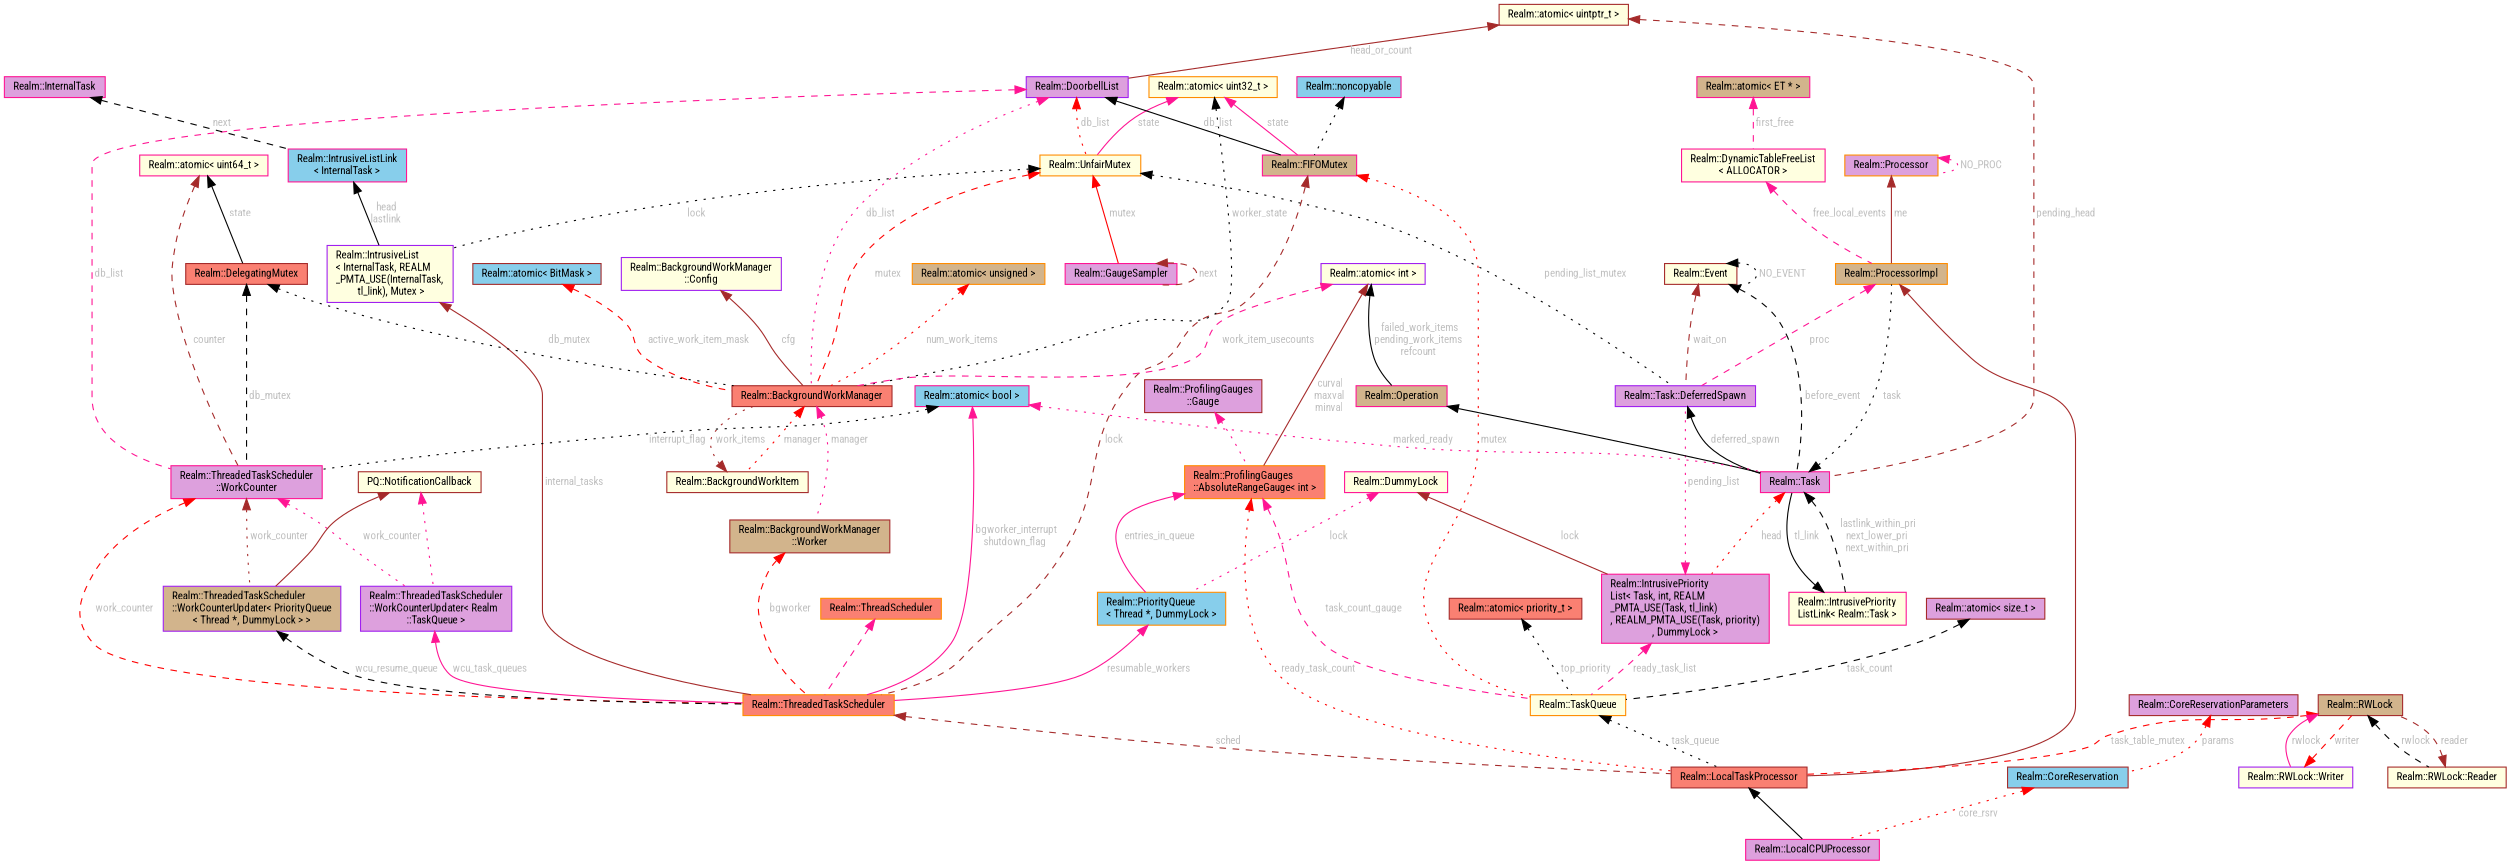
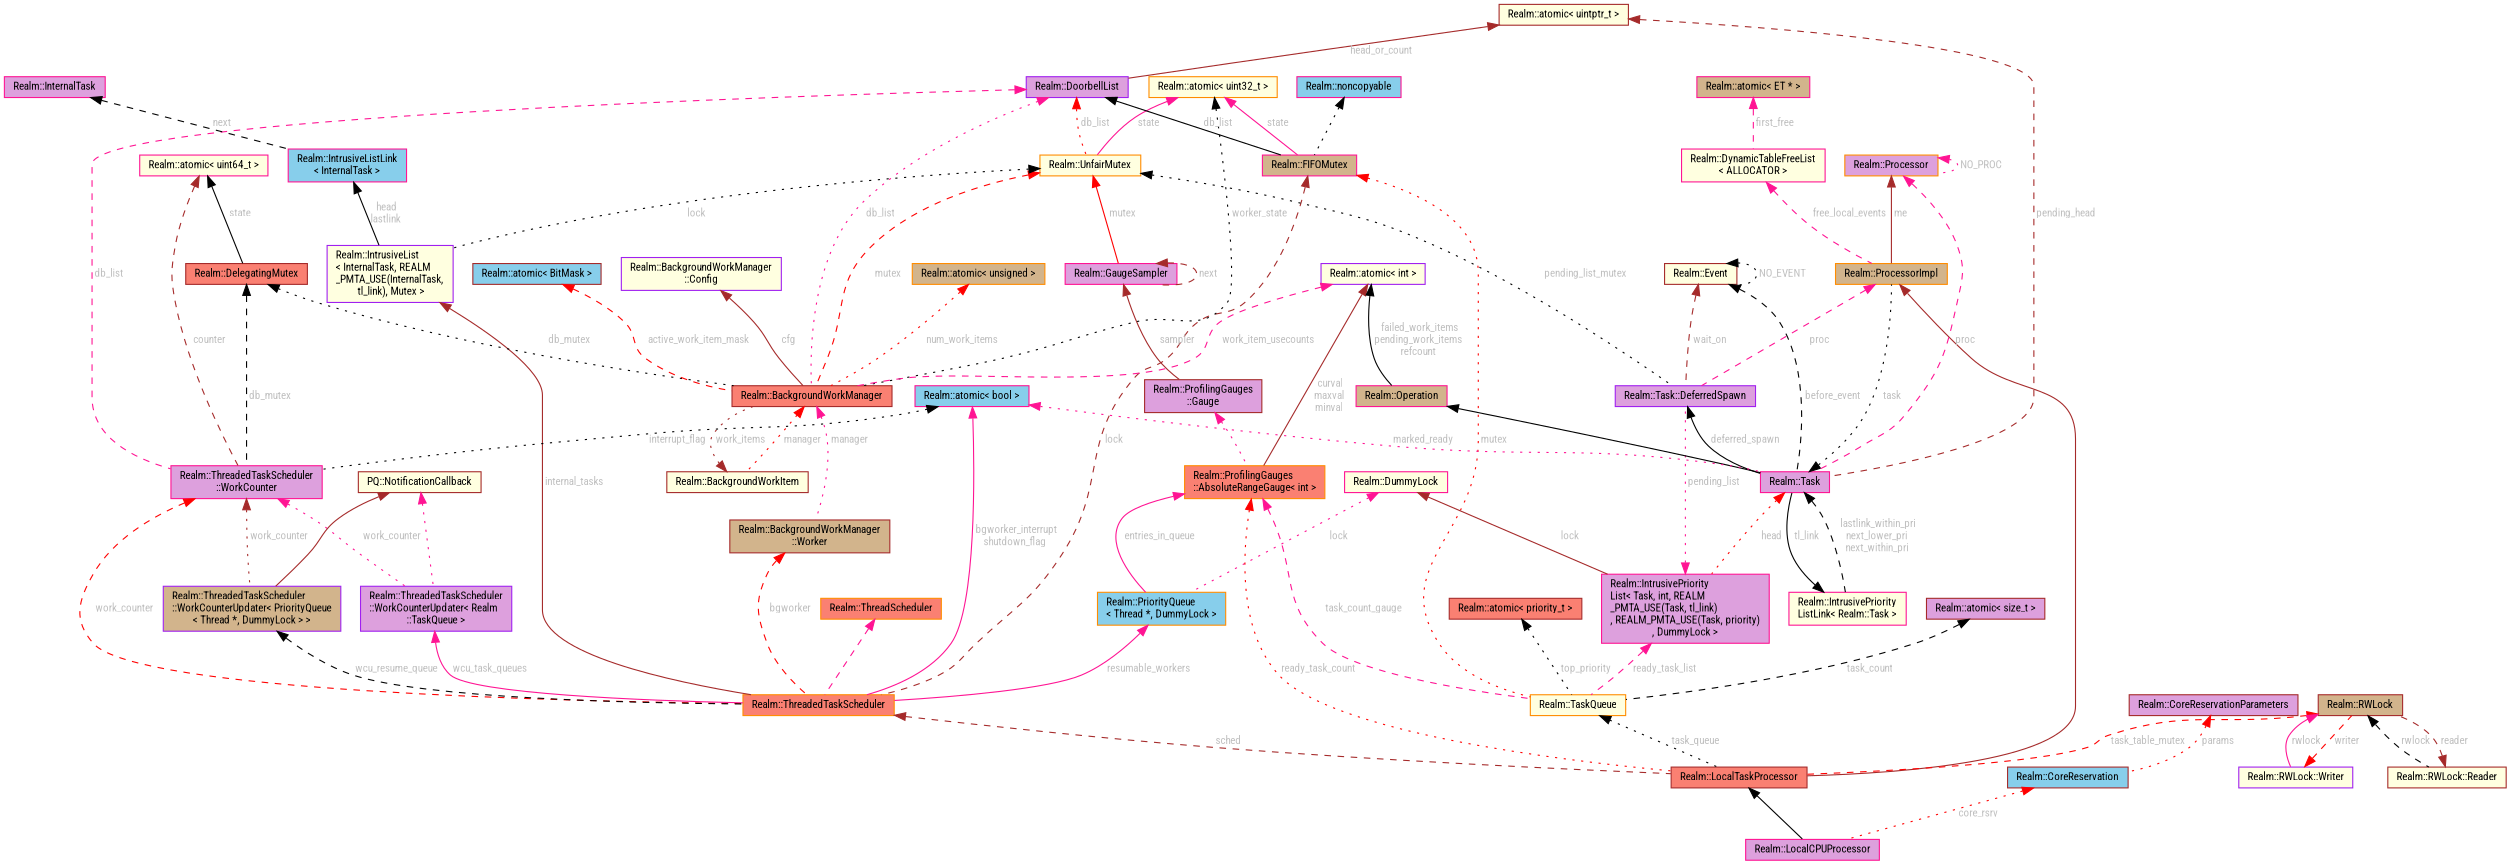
none -> (1146, 342)
none -> (1945, 350)
